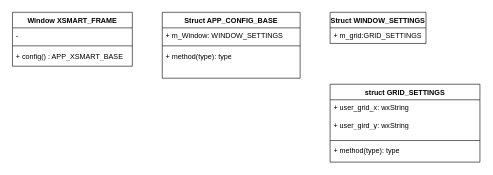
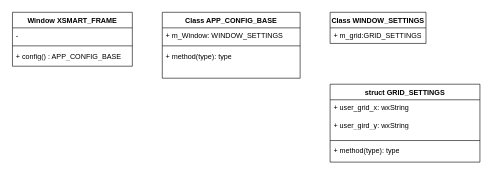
(231, 21) -> (231, 21)
(378, 21) -> (378, 21)
(68, 57) -> (68, 57)
